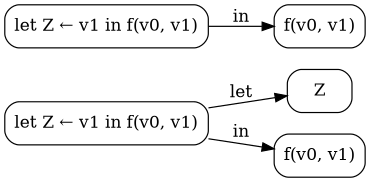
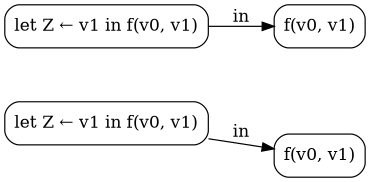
(320, 91) -> none
